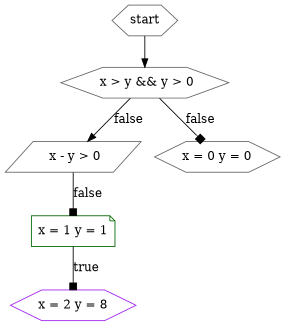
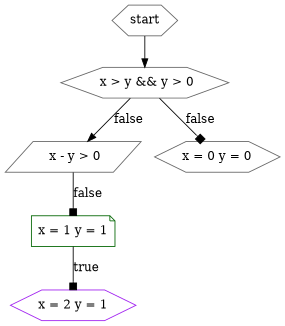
(73, 305) -> (73, 305)
